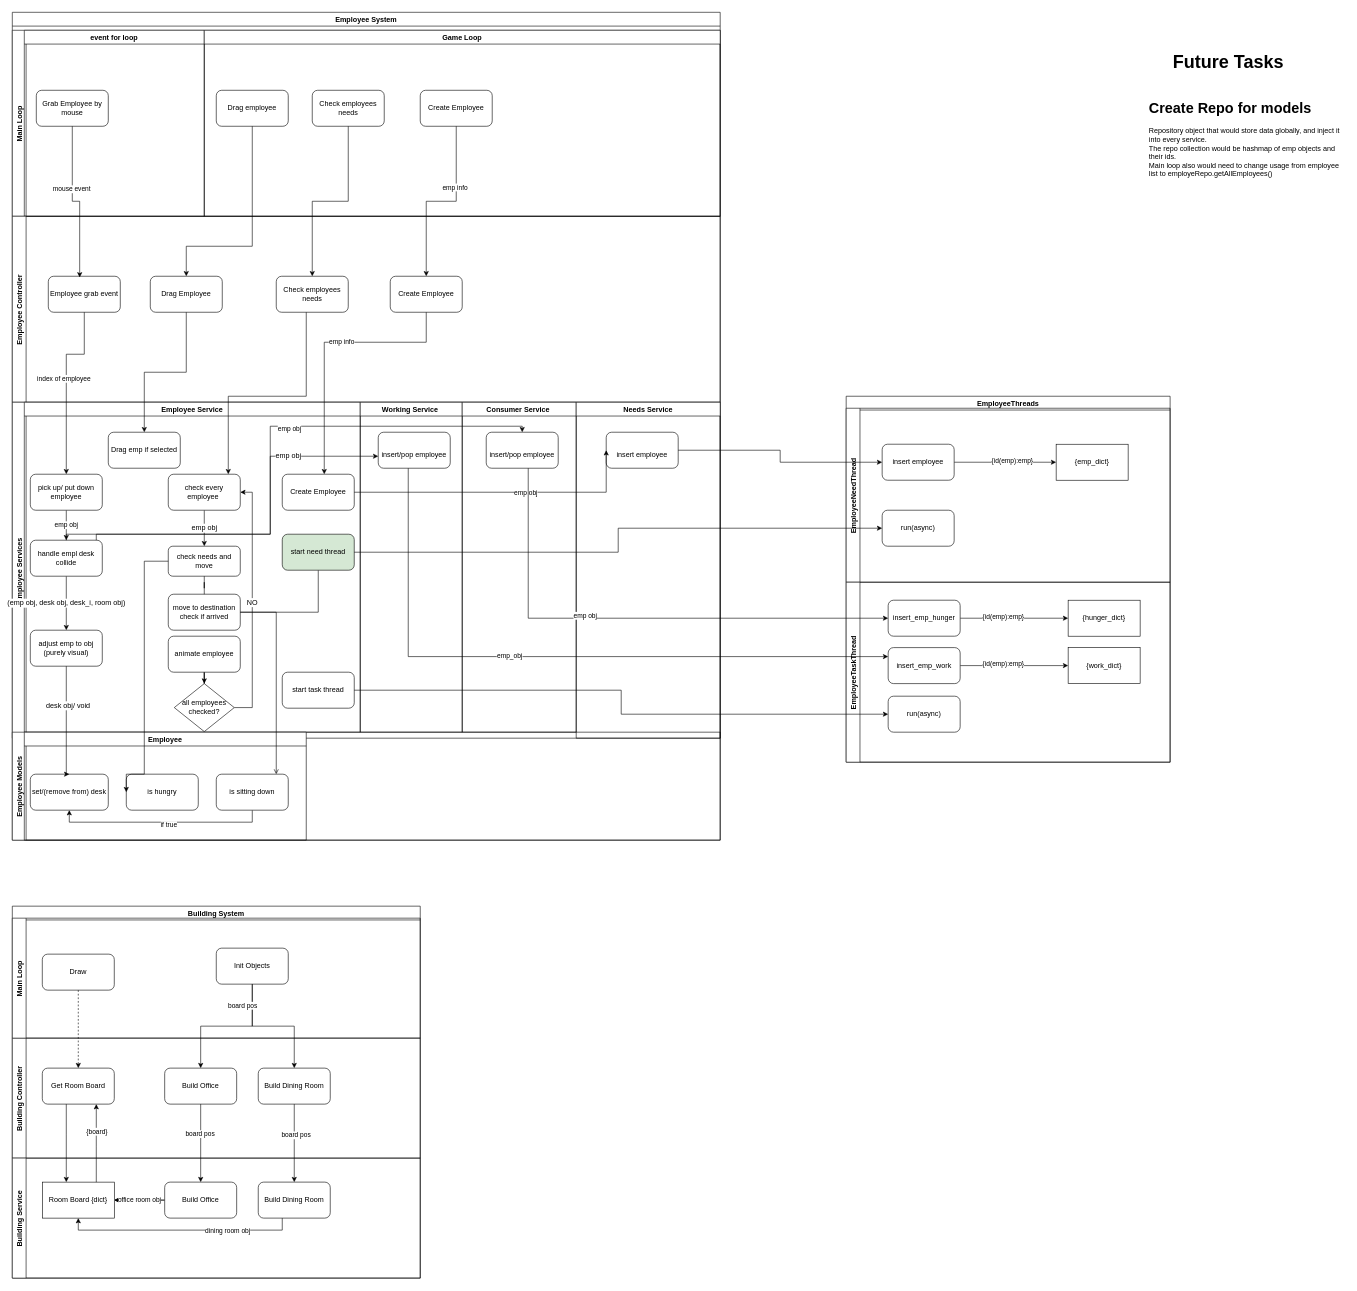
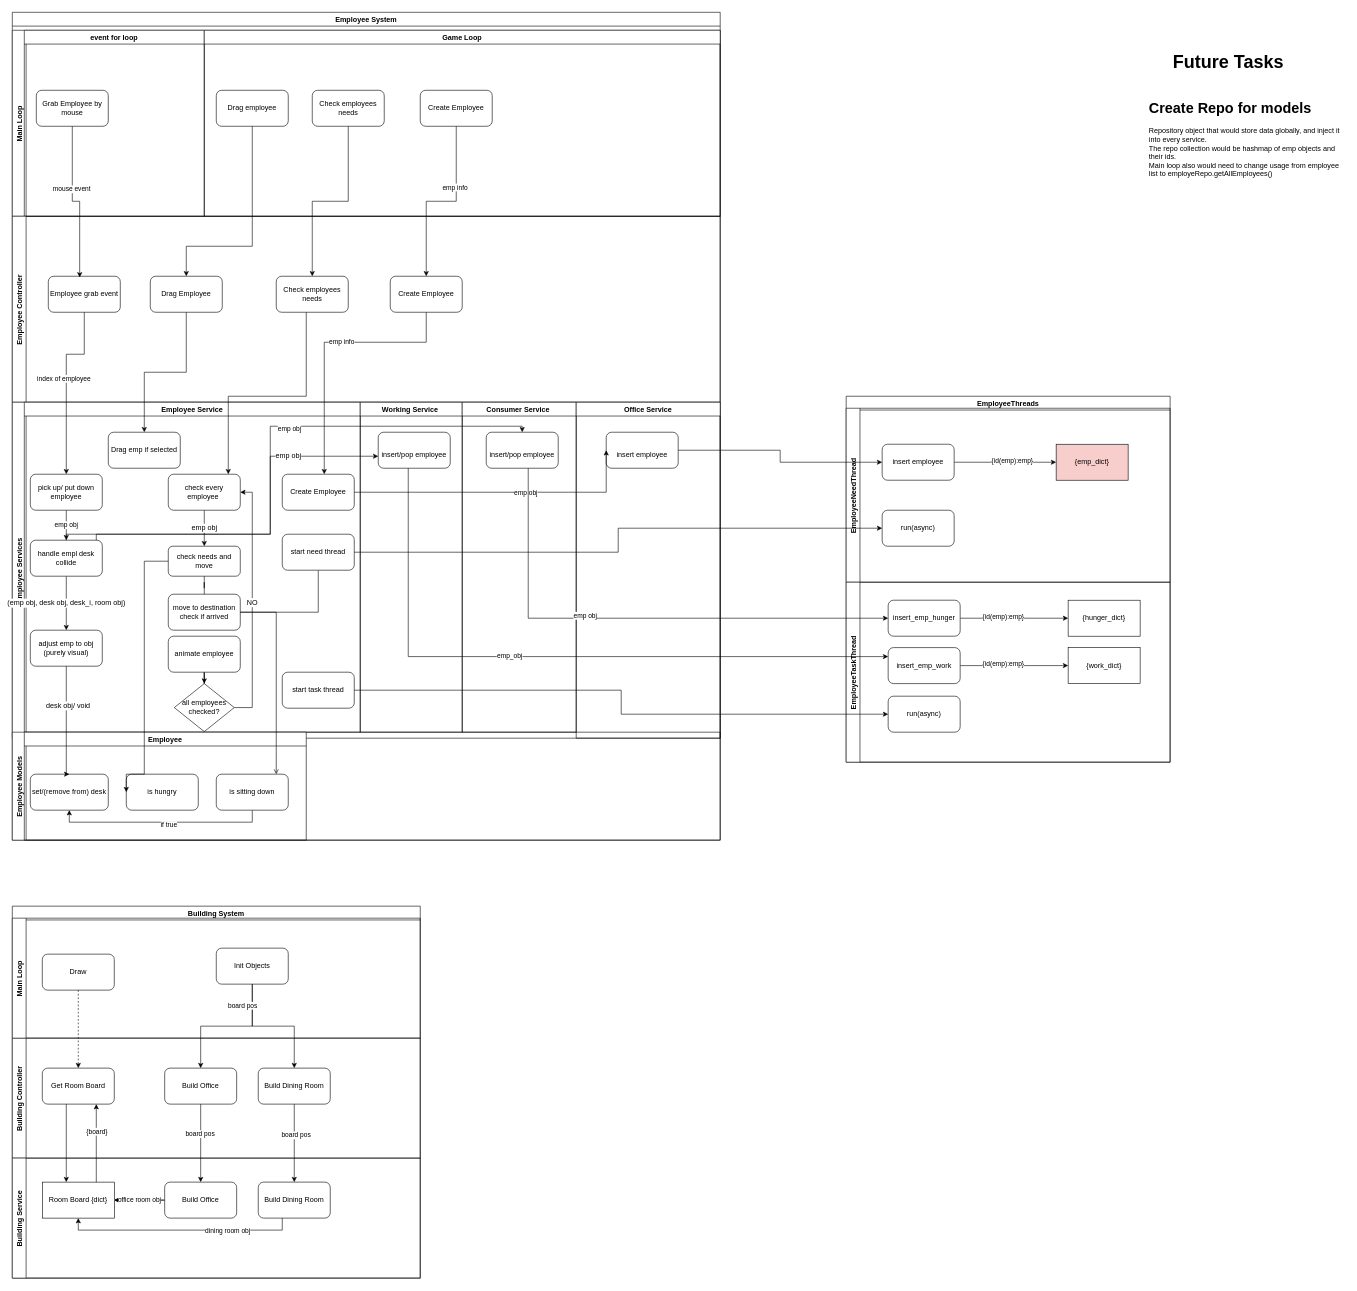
(648, 410) -> (648, 410)
(1092, 462) -> (1092, 462)
(318, 552) -> (318, 552)
